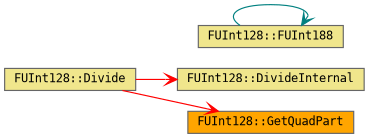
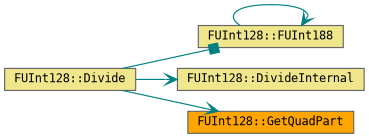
none -> (165, 59)
(151, 79) -> (151, 79)
(165, 100) -> (165, 100)
